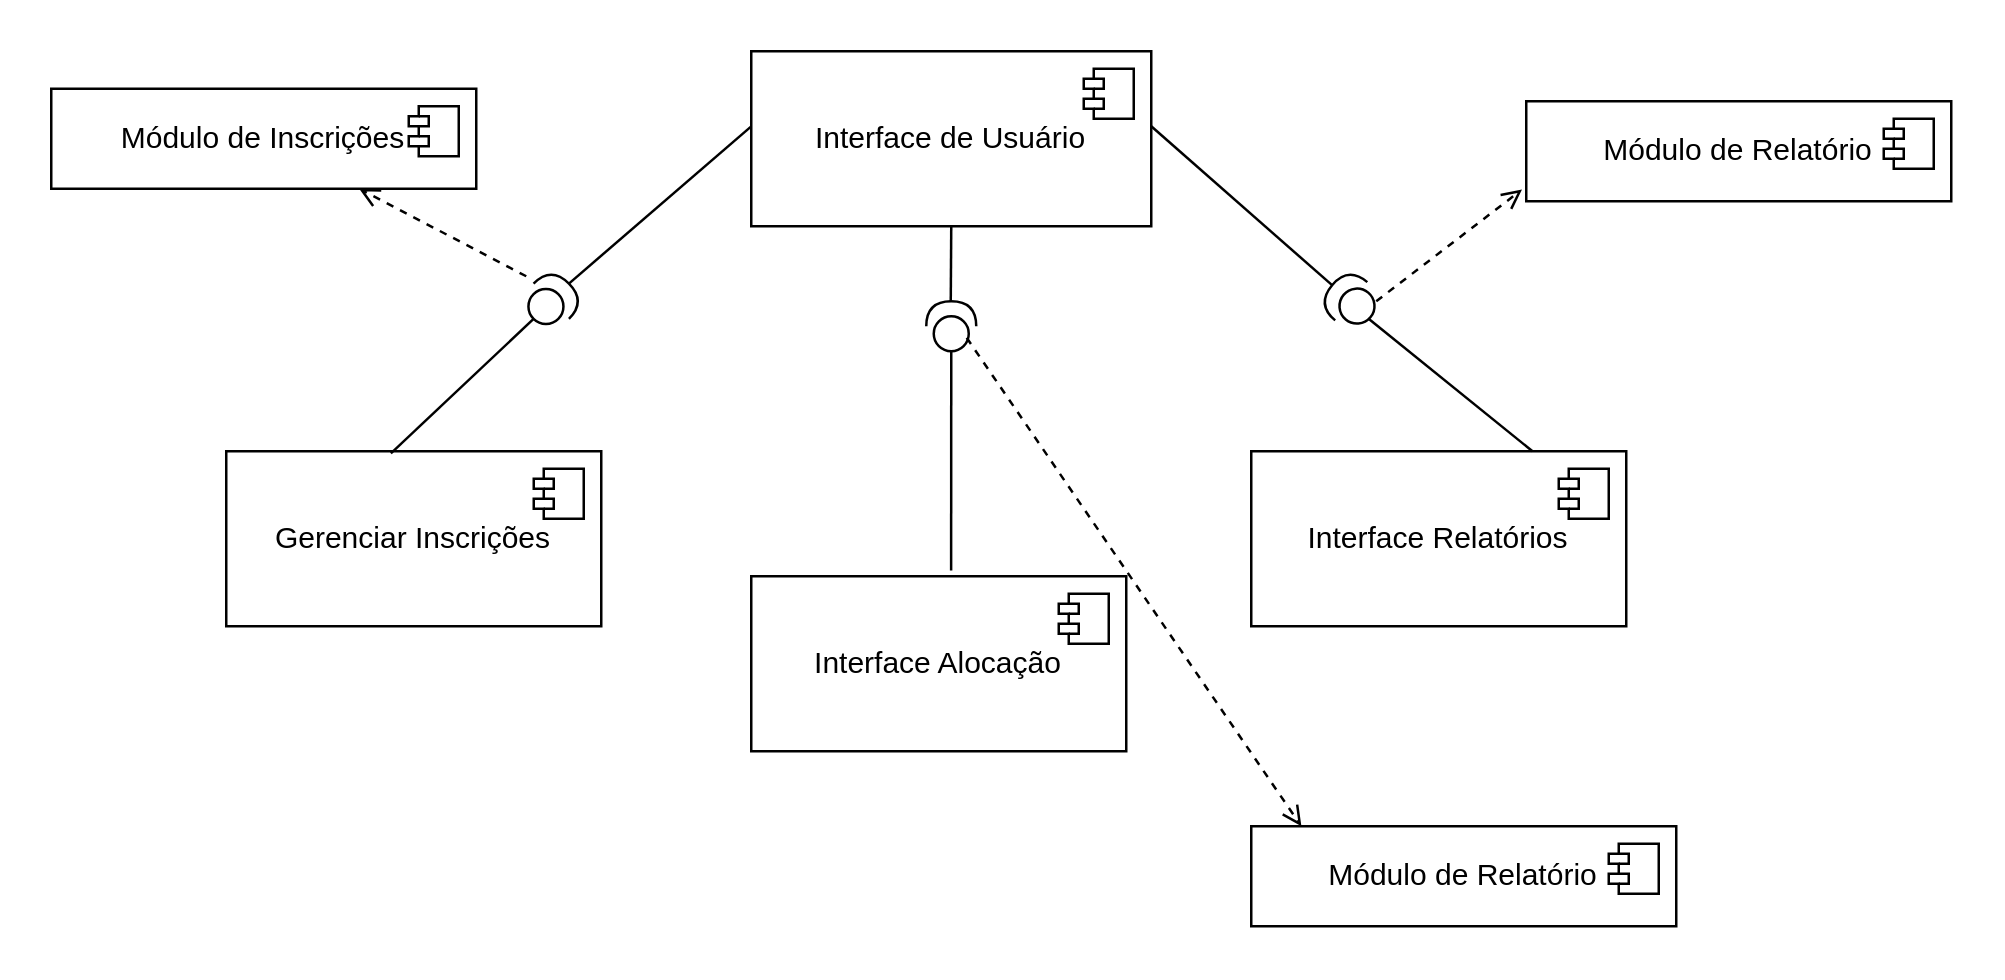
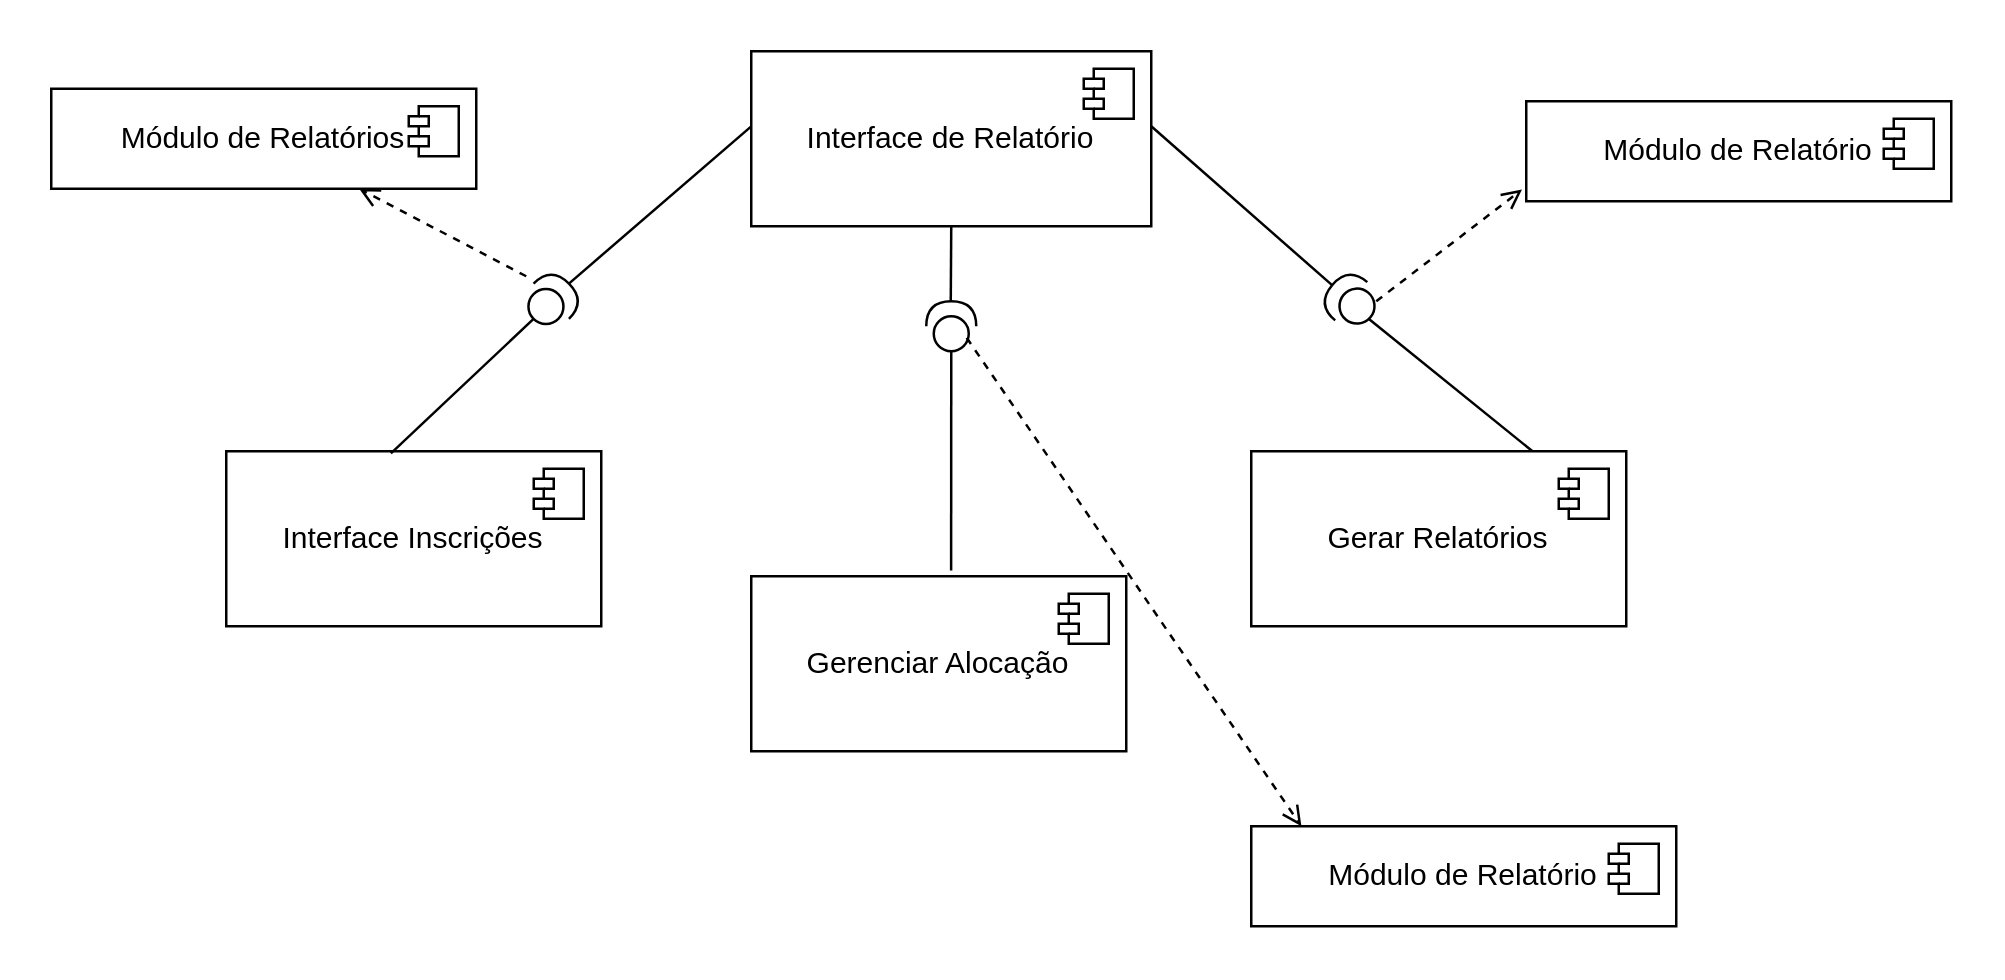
(264, 139) -> (264, 139)
(951, 139) -> (951, 139)
(414, 539) -> (414, 539)
(1439, 539) -> (1439, 539)
(939, 664) -> (939, 664)
